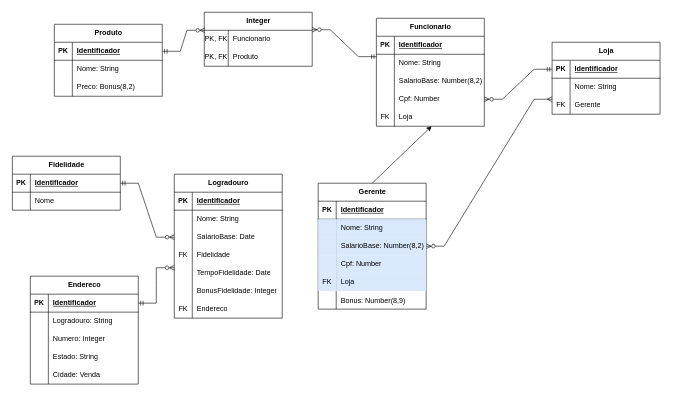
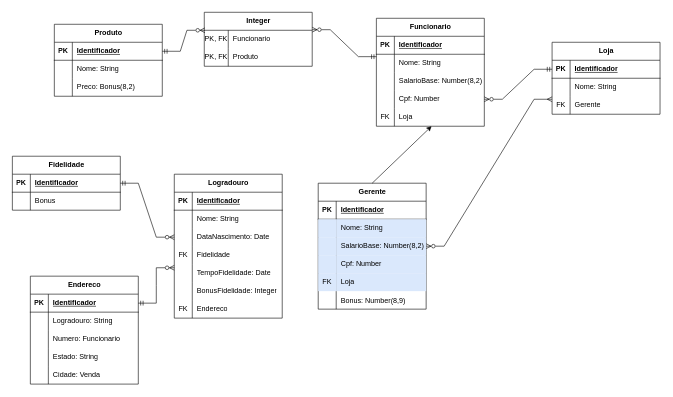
(43, 201) -> (45, 201)
(228, 237) -> (235, 237)
(81, 339) -> (88, 339)
